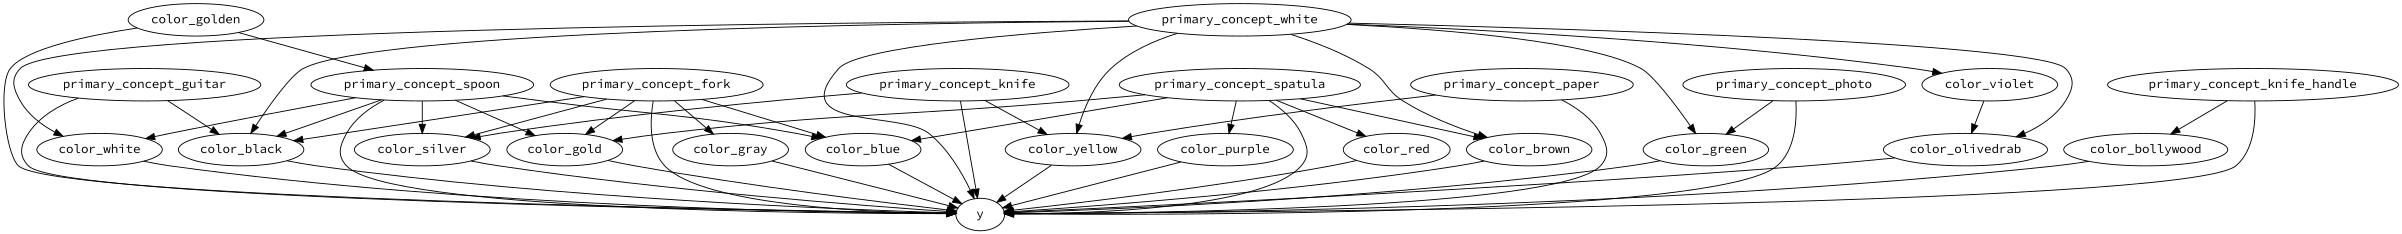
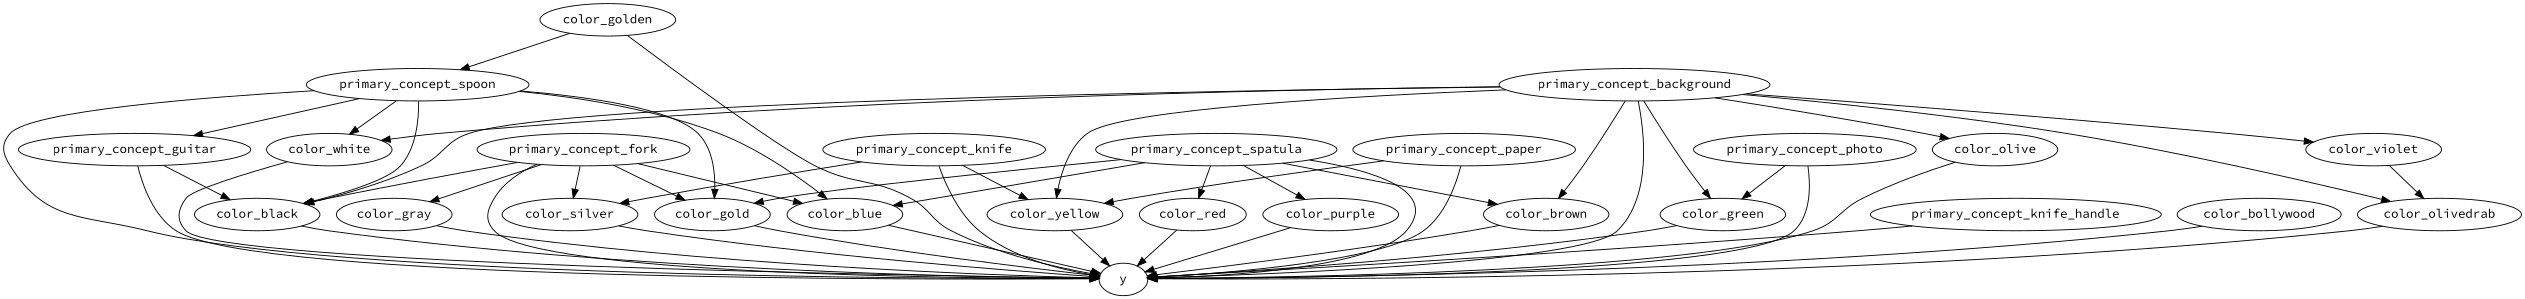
(1240, 20) -> (1634, 85)
(422, 113) -> (281, 116)
(2203, 115) -> none
none -> (1995, 150)
